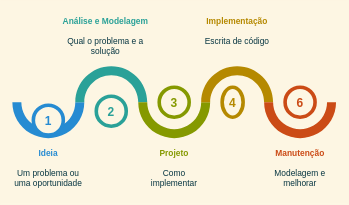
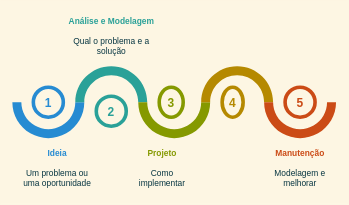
(105, 36) -> (111, 36)
(237, 36) -> none
(174, 102) -> (171, 102)
(300, 103) -> (300, 103)
(48, 120) -> (48, 102)
(48, 168) -> (57, 168)
(174, 168) -> (162, 168)
